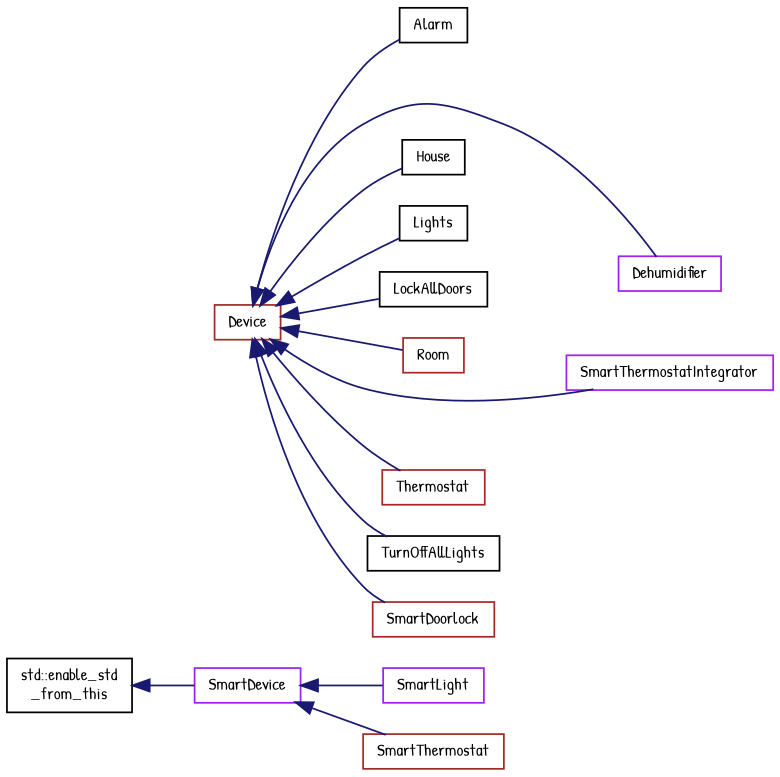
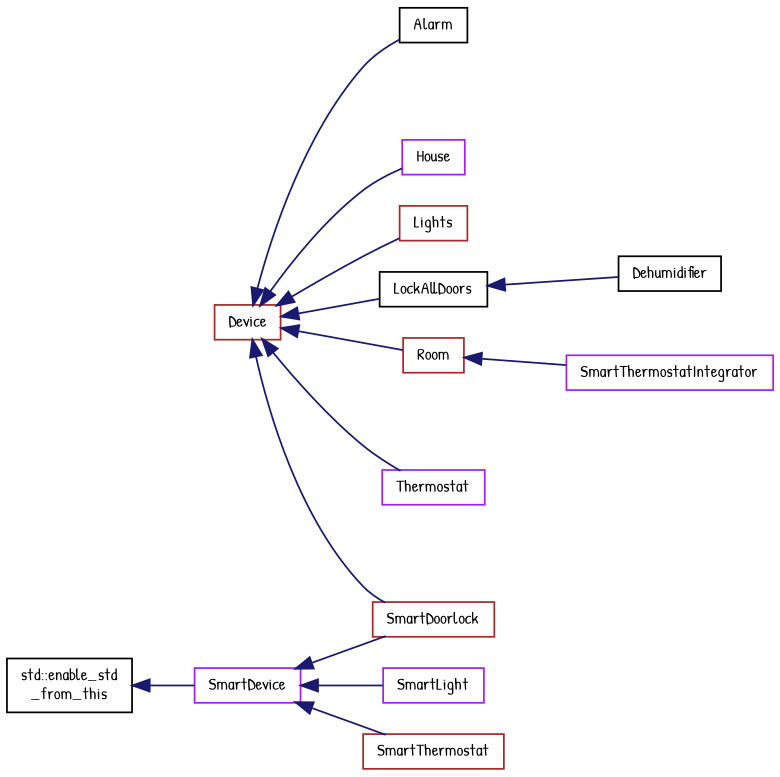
(435, 104) -> (562, 281)
(434, 157) -> (434, 157)
(434, 223) -> (434, 223)
(670, 274) -> (670, 274)
(434, 399) -> (524, 362)
(434, 487) -> (434, 487)
(434, 553) -> none
none -> (349, 649)
